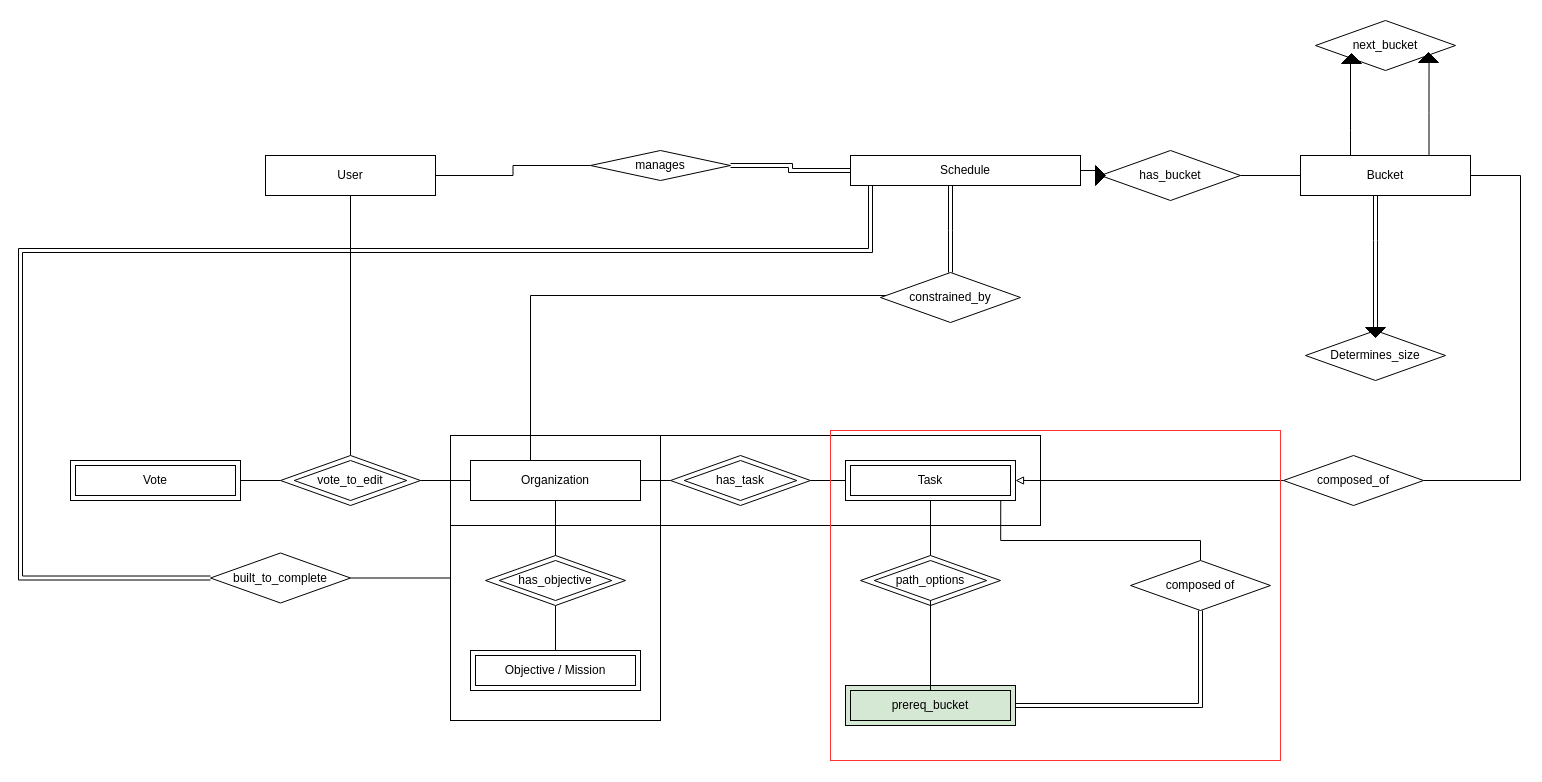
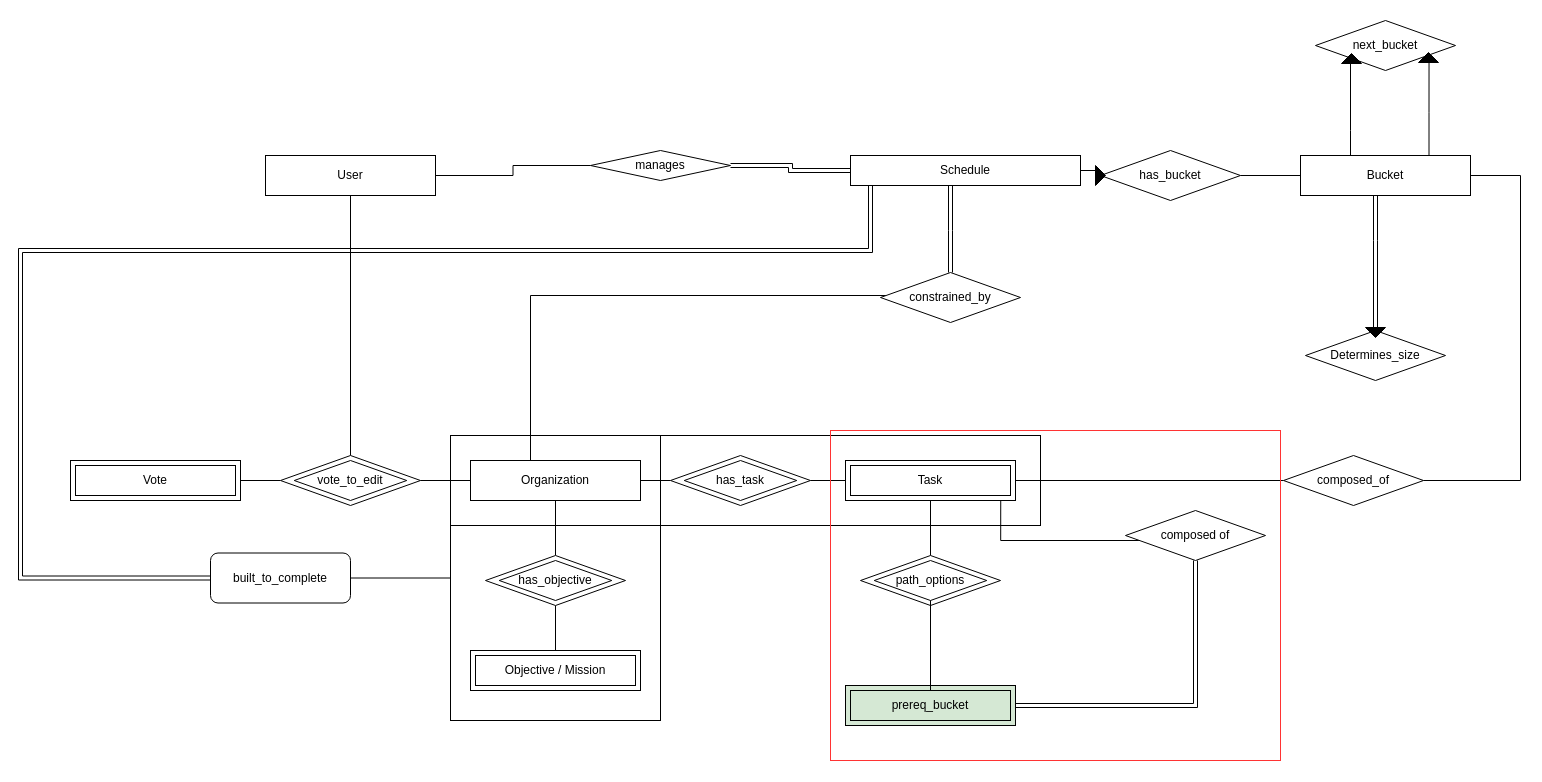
(1025, 481) -> (1021, 481)
(281, 578) -> (281, 578)
(1201, 586) -> (1196, 536)
